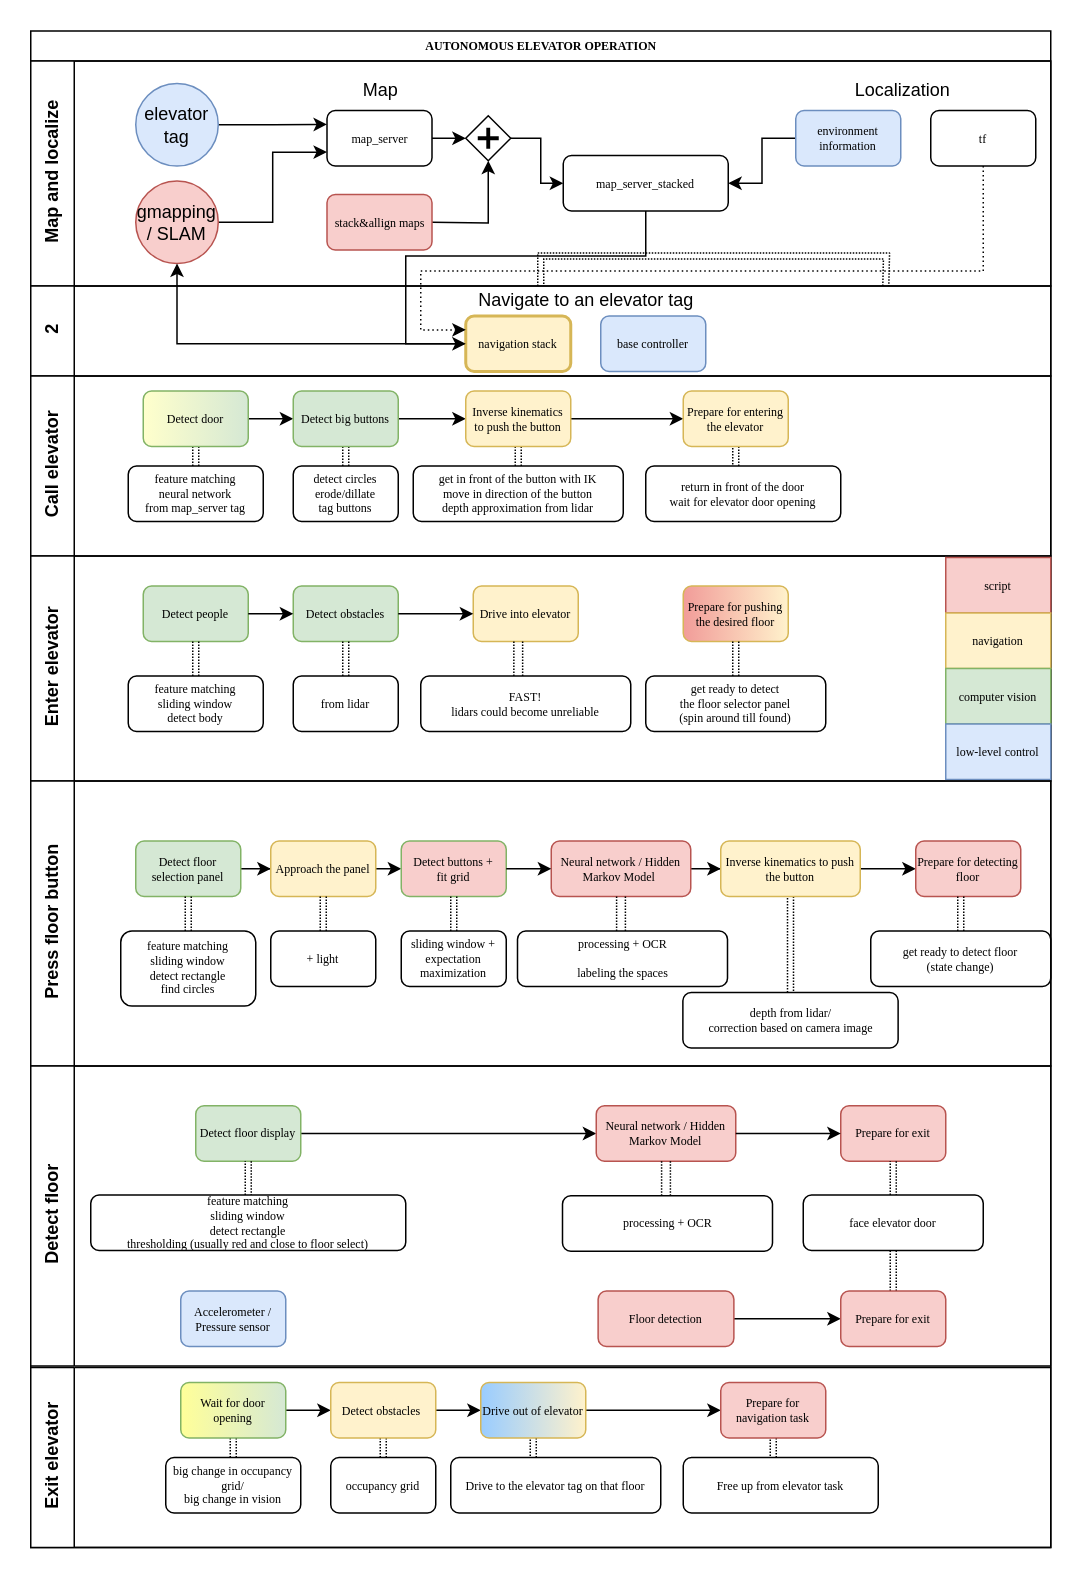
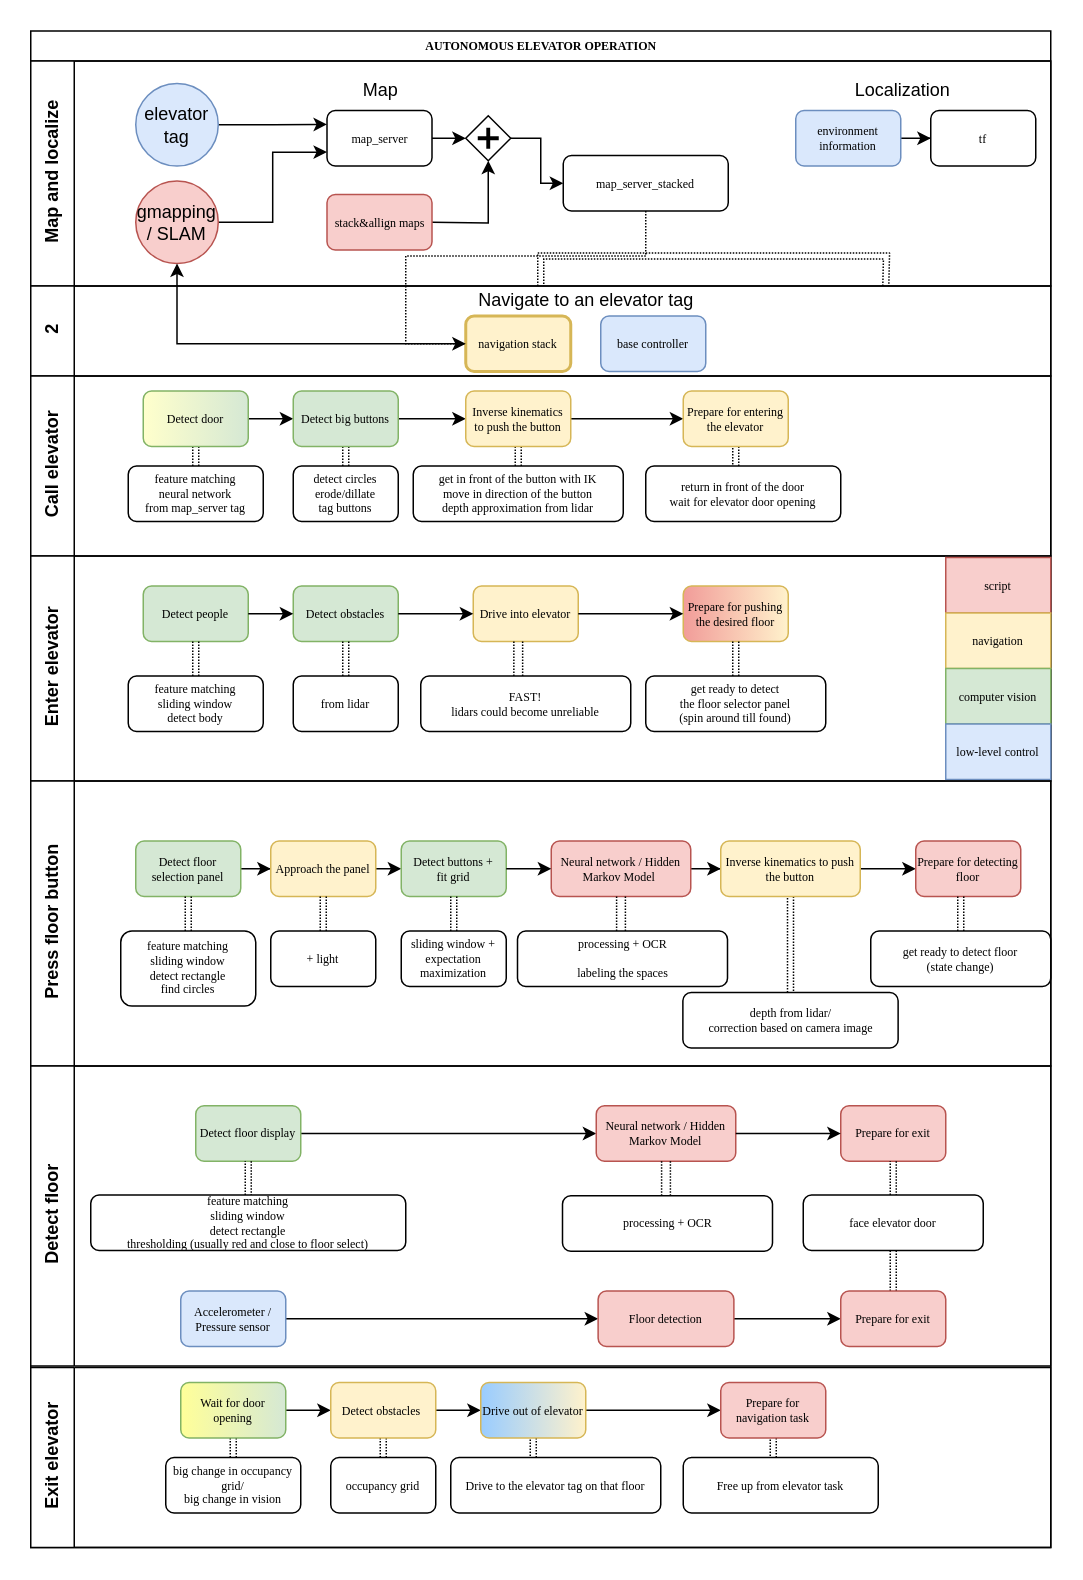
(762, 156) -> (921, 138)
(432, 256) -> (432, 256)
(708, 271) -> none
none -> (625, 614)
(454, 869) -> (454, 869)
none -> (437, 1319)
